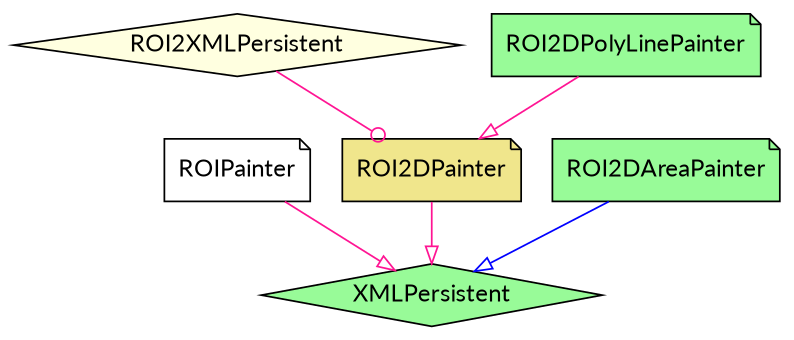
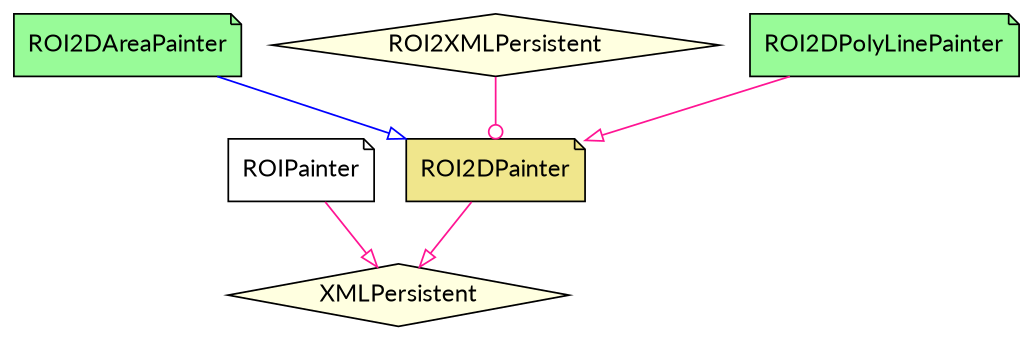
(550, 232) -> (303, 105)
(432, 295) -> (398, 295)
